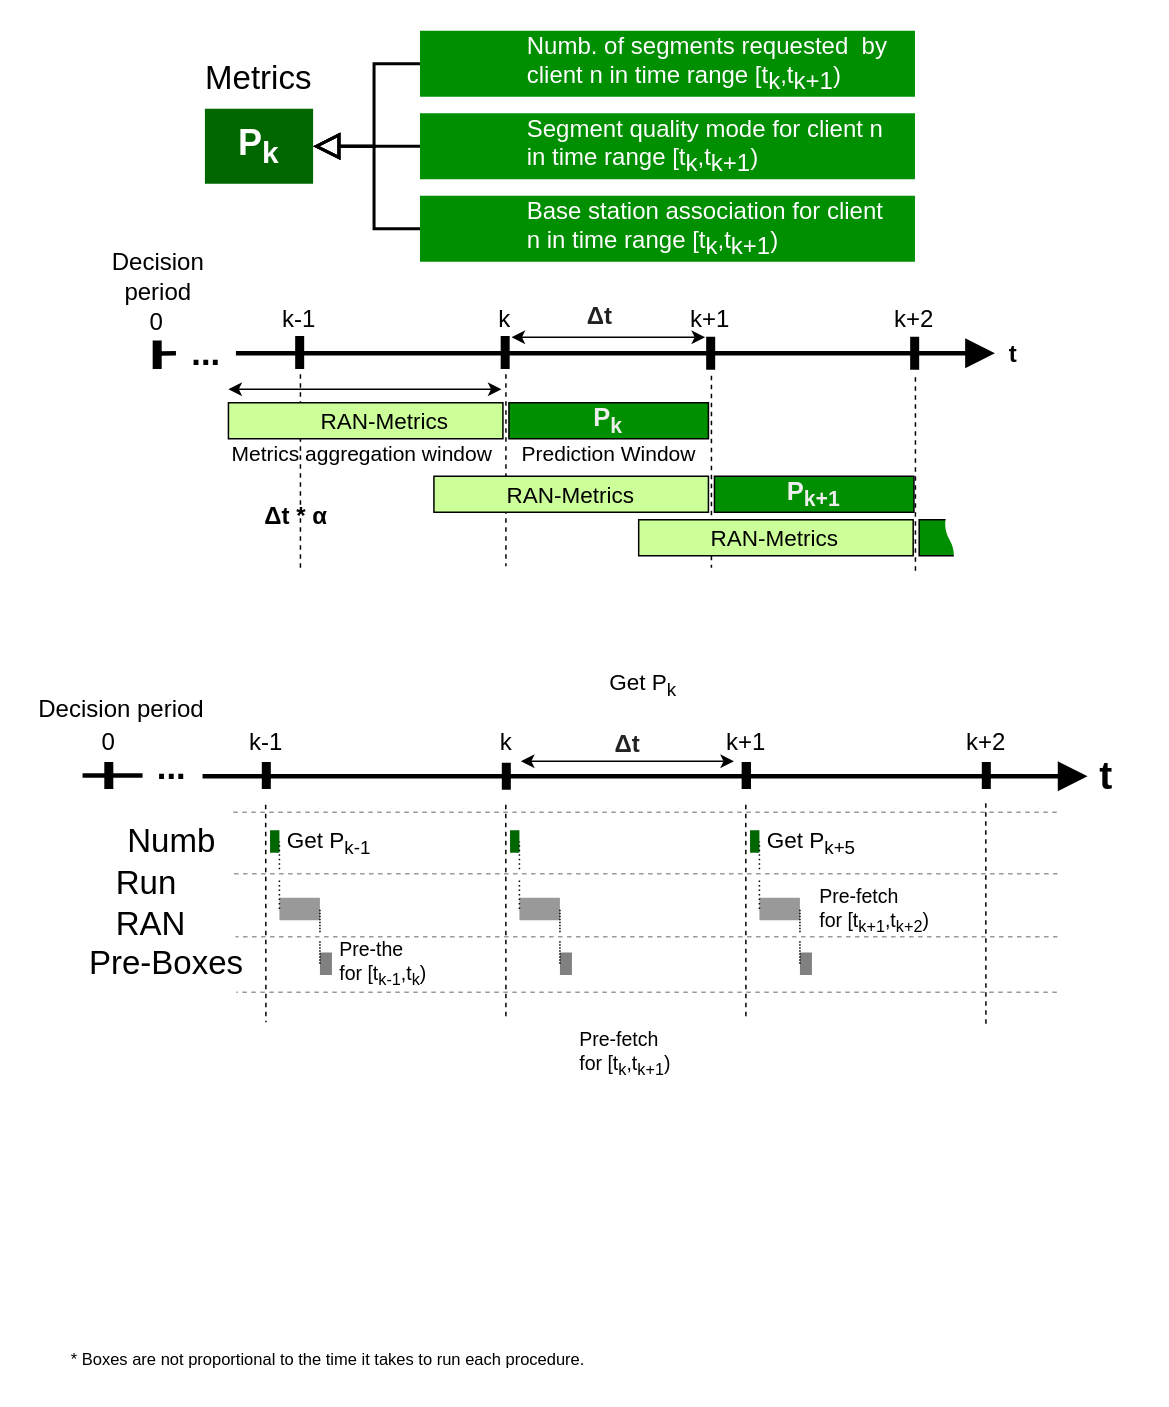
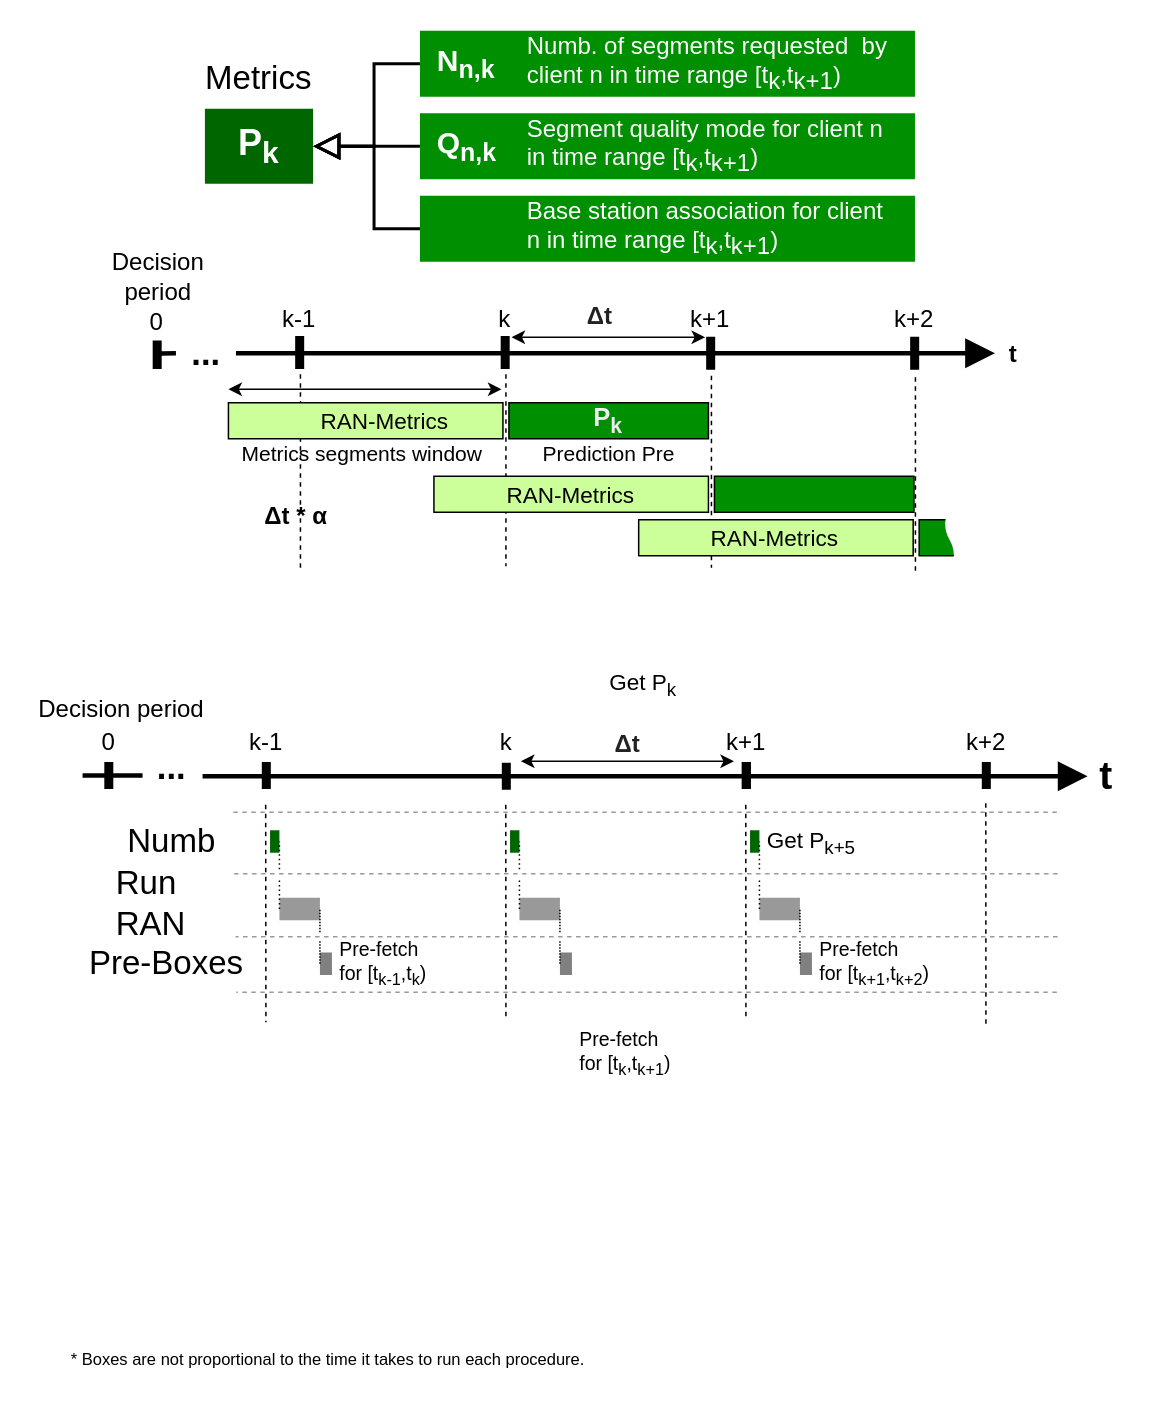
none -> (464, 64)
none -> (467, 146)
(362, 454) -> (362, 454)
(609, 454) -> (609, 454)
(814, 494) -> none
(329, 842) -> none
(875, 911) -> (875, 964)
(396, 964) -> (396, 964)
